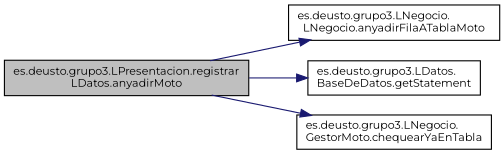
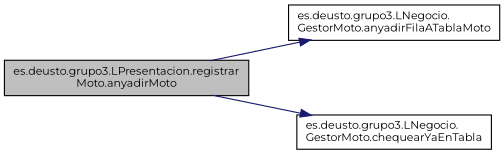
(394, 23) -> (394, 23)
(127, 78) -> (127, 78)
(394, 78) -> none
